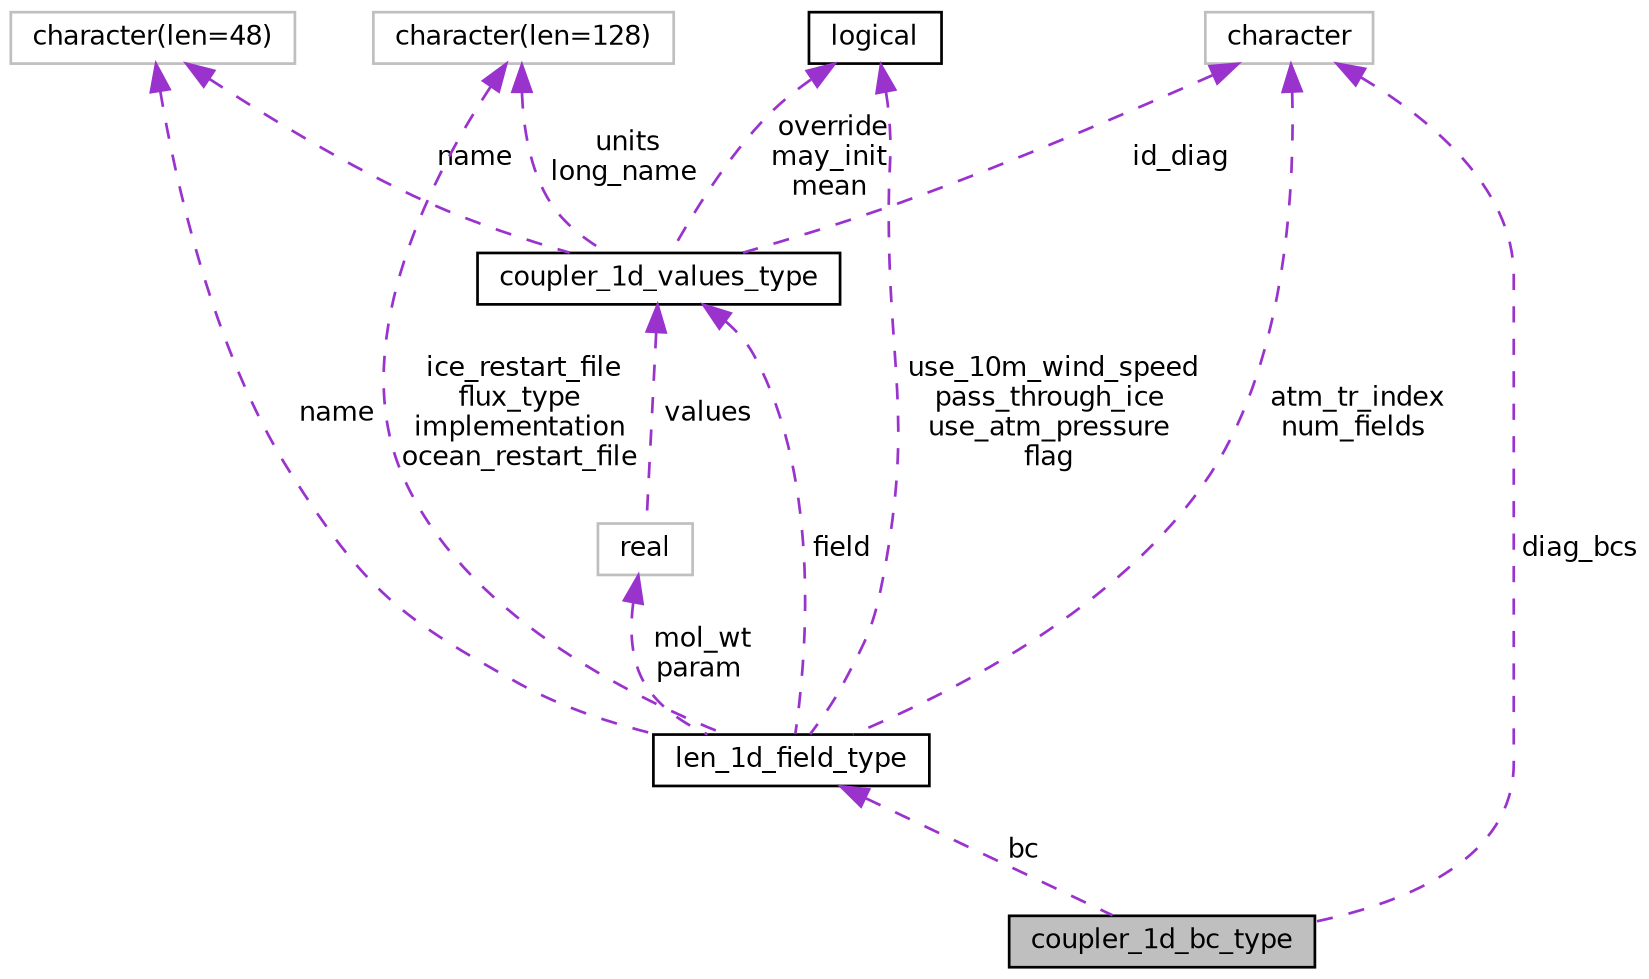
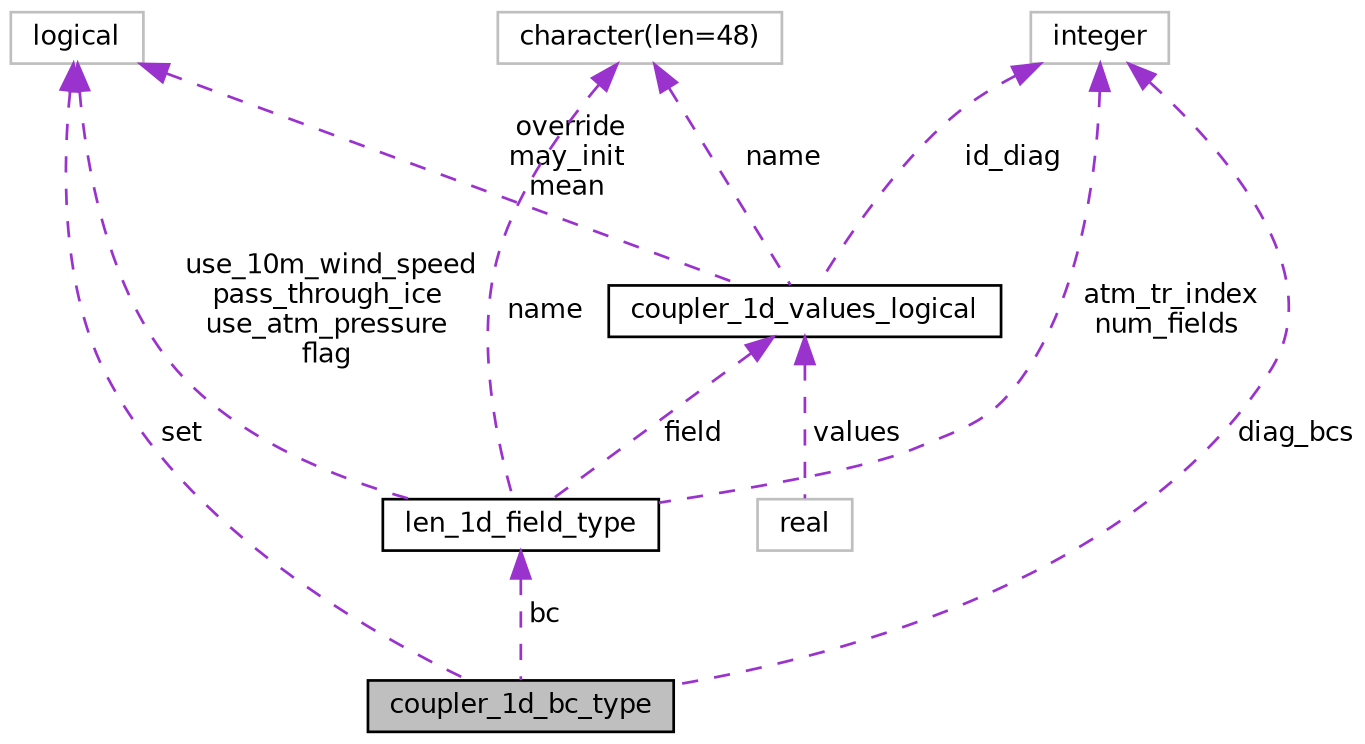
(524, 38) -> none
(875, 38) -> (77, 38)
(1289, 38) -> (1100, 38)
(659, 279) -> (805, 311)
none -> (160, 454)
(641, 676) -> none
